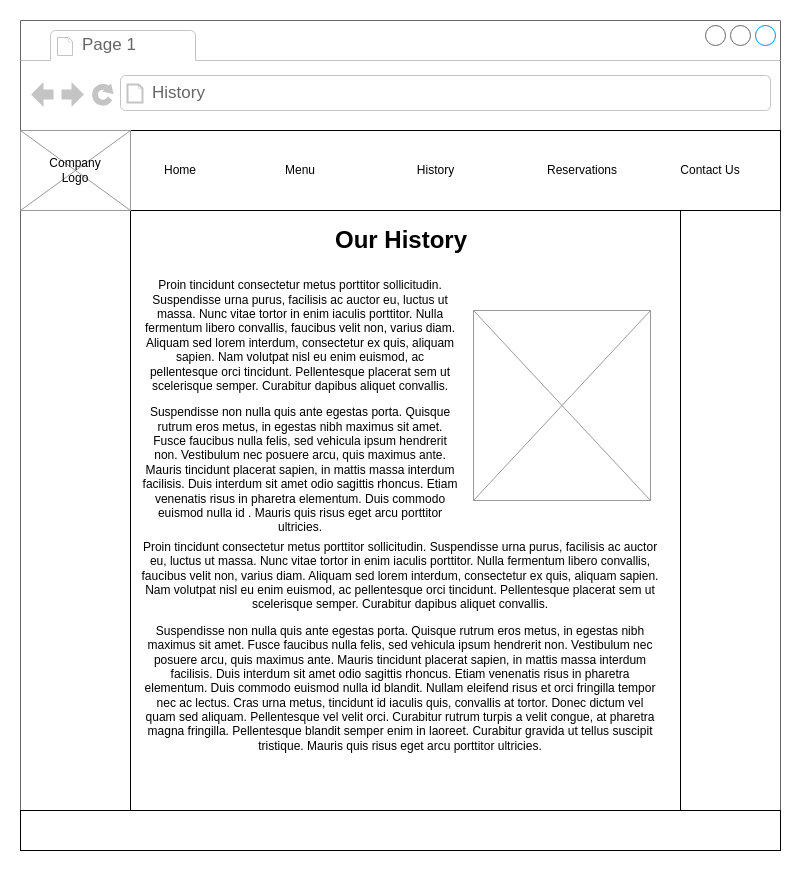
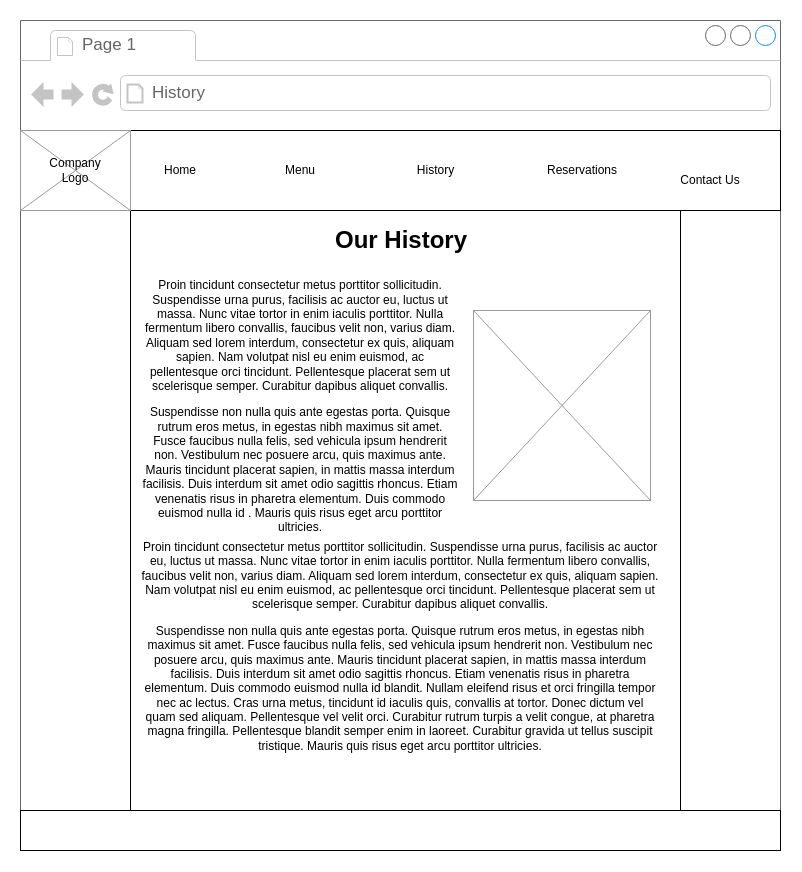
(711, 171) -> (711, 181)
